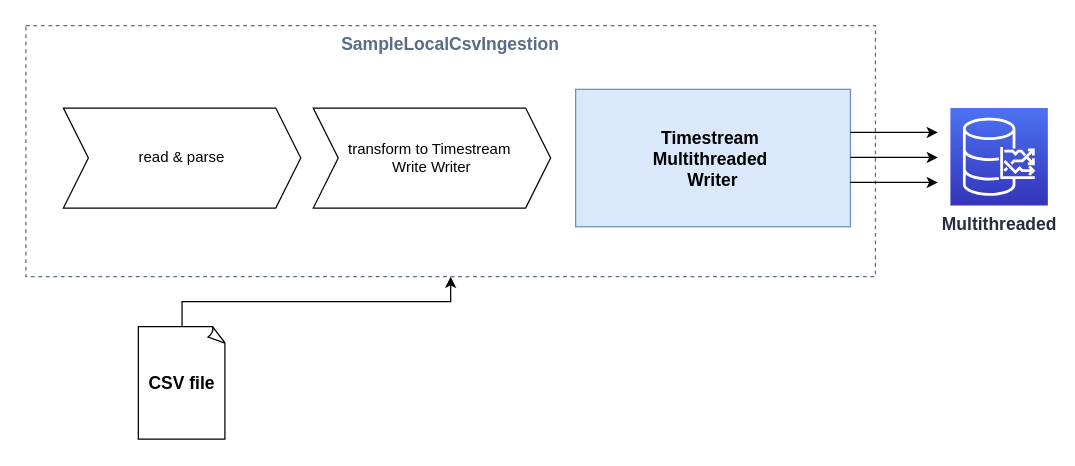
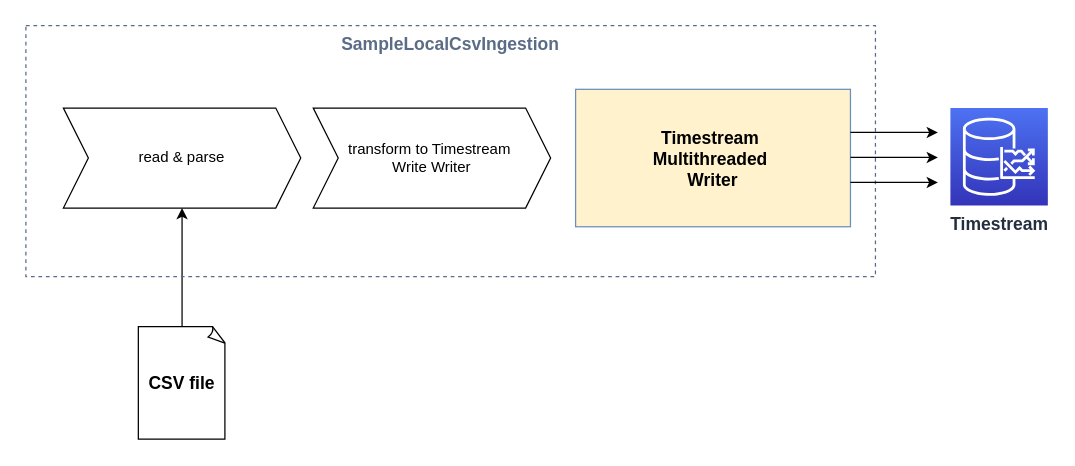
(713, 158) -> (713, 158)
(1000, 223) -> (1000, 223)
(324, 302) -> (182, 259)
